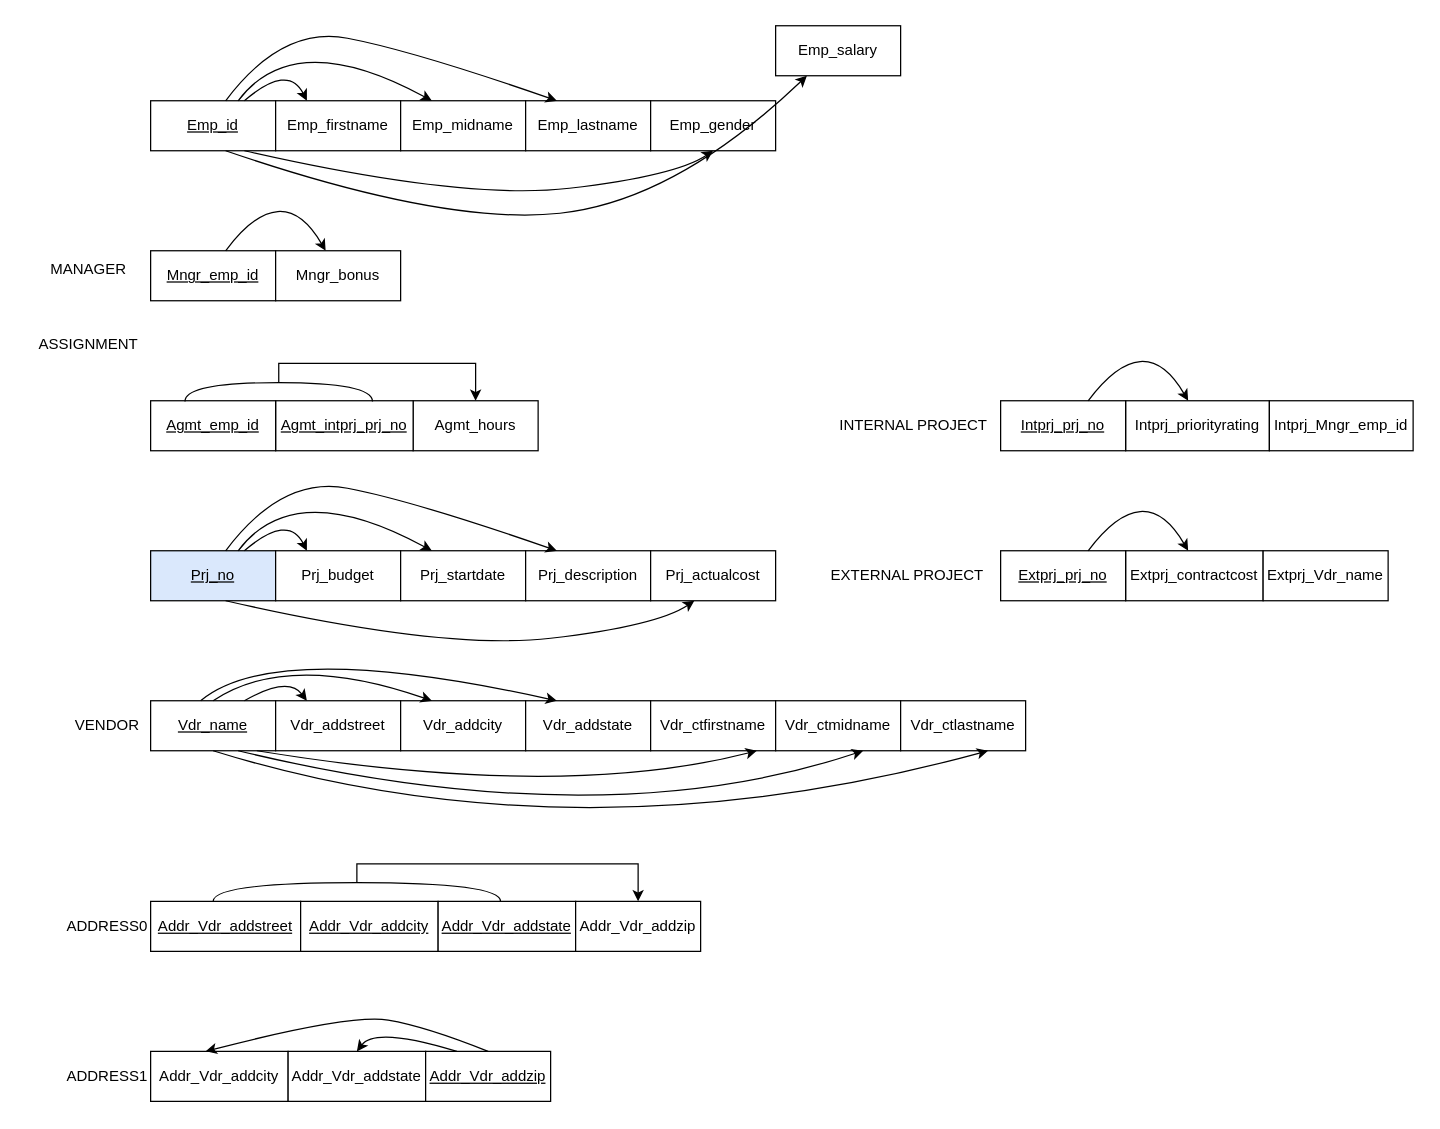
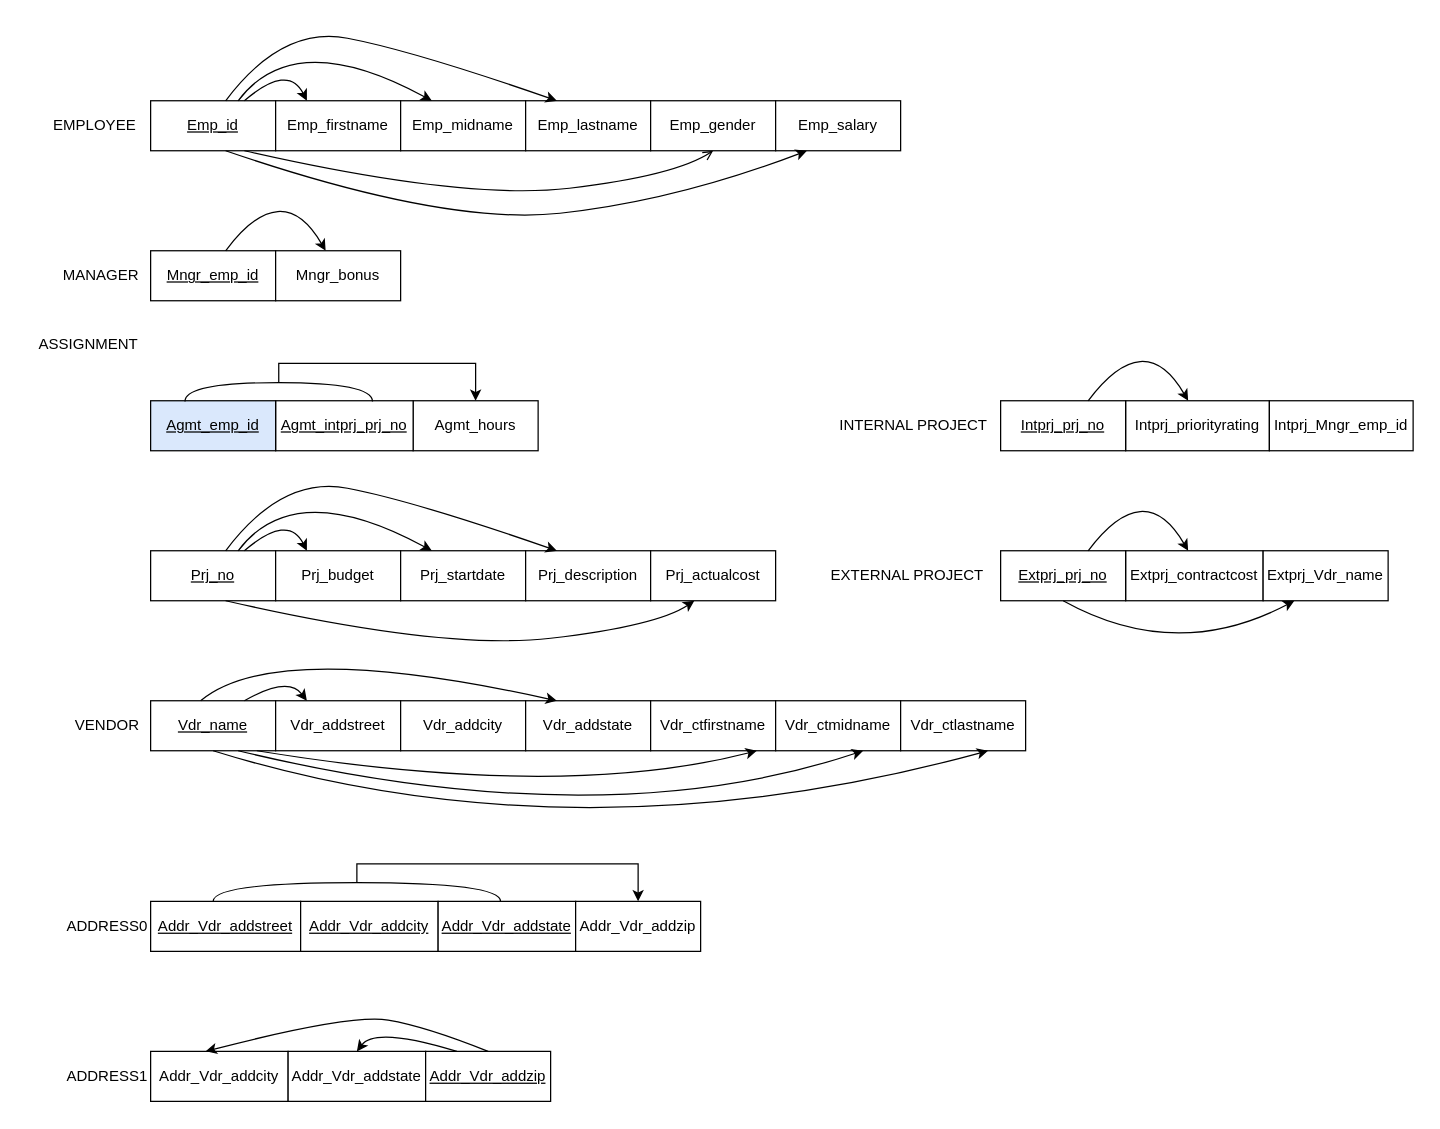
(838, 51) -> (838, 126)
none -> (94, 126)
(668, 171) -> (671, 169)
(88, 269) -> (101, 276)
(213, 426) -> (213, 426)
(213, 576) -> (213, 576)
none -> (1174, 633)
(318, 675) -> none
